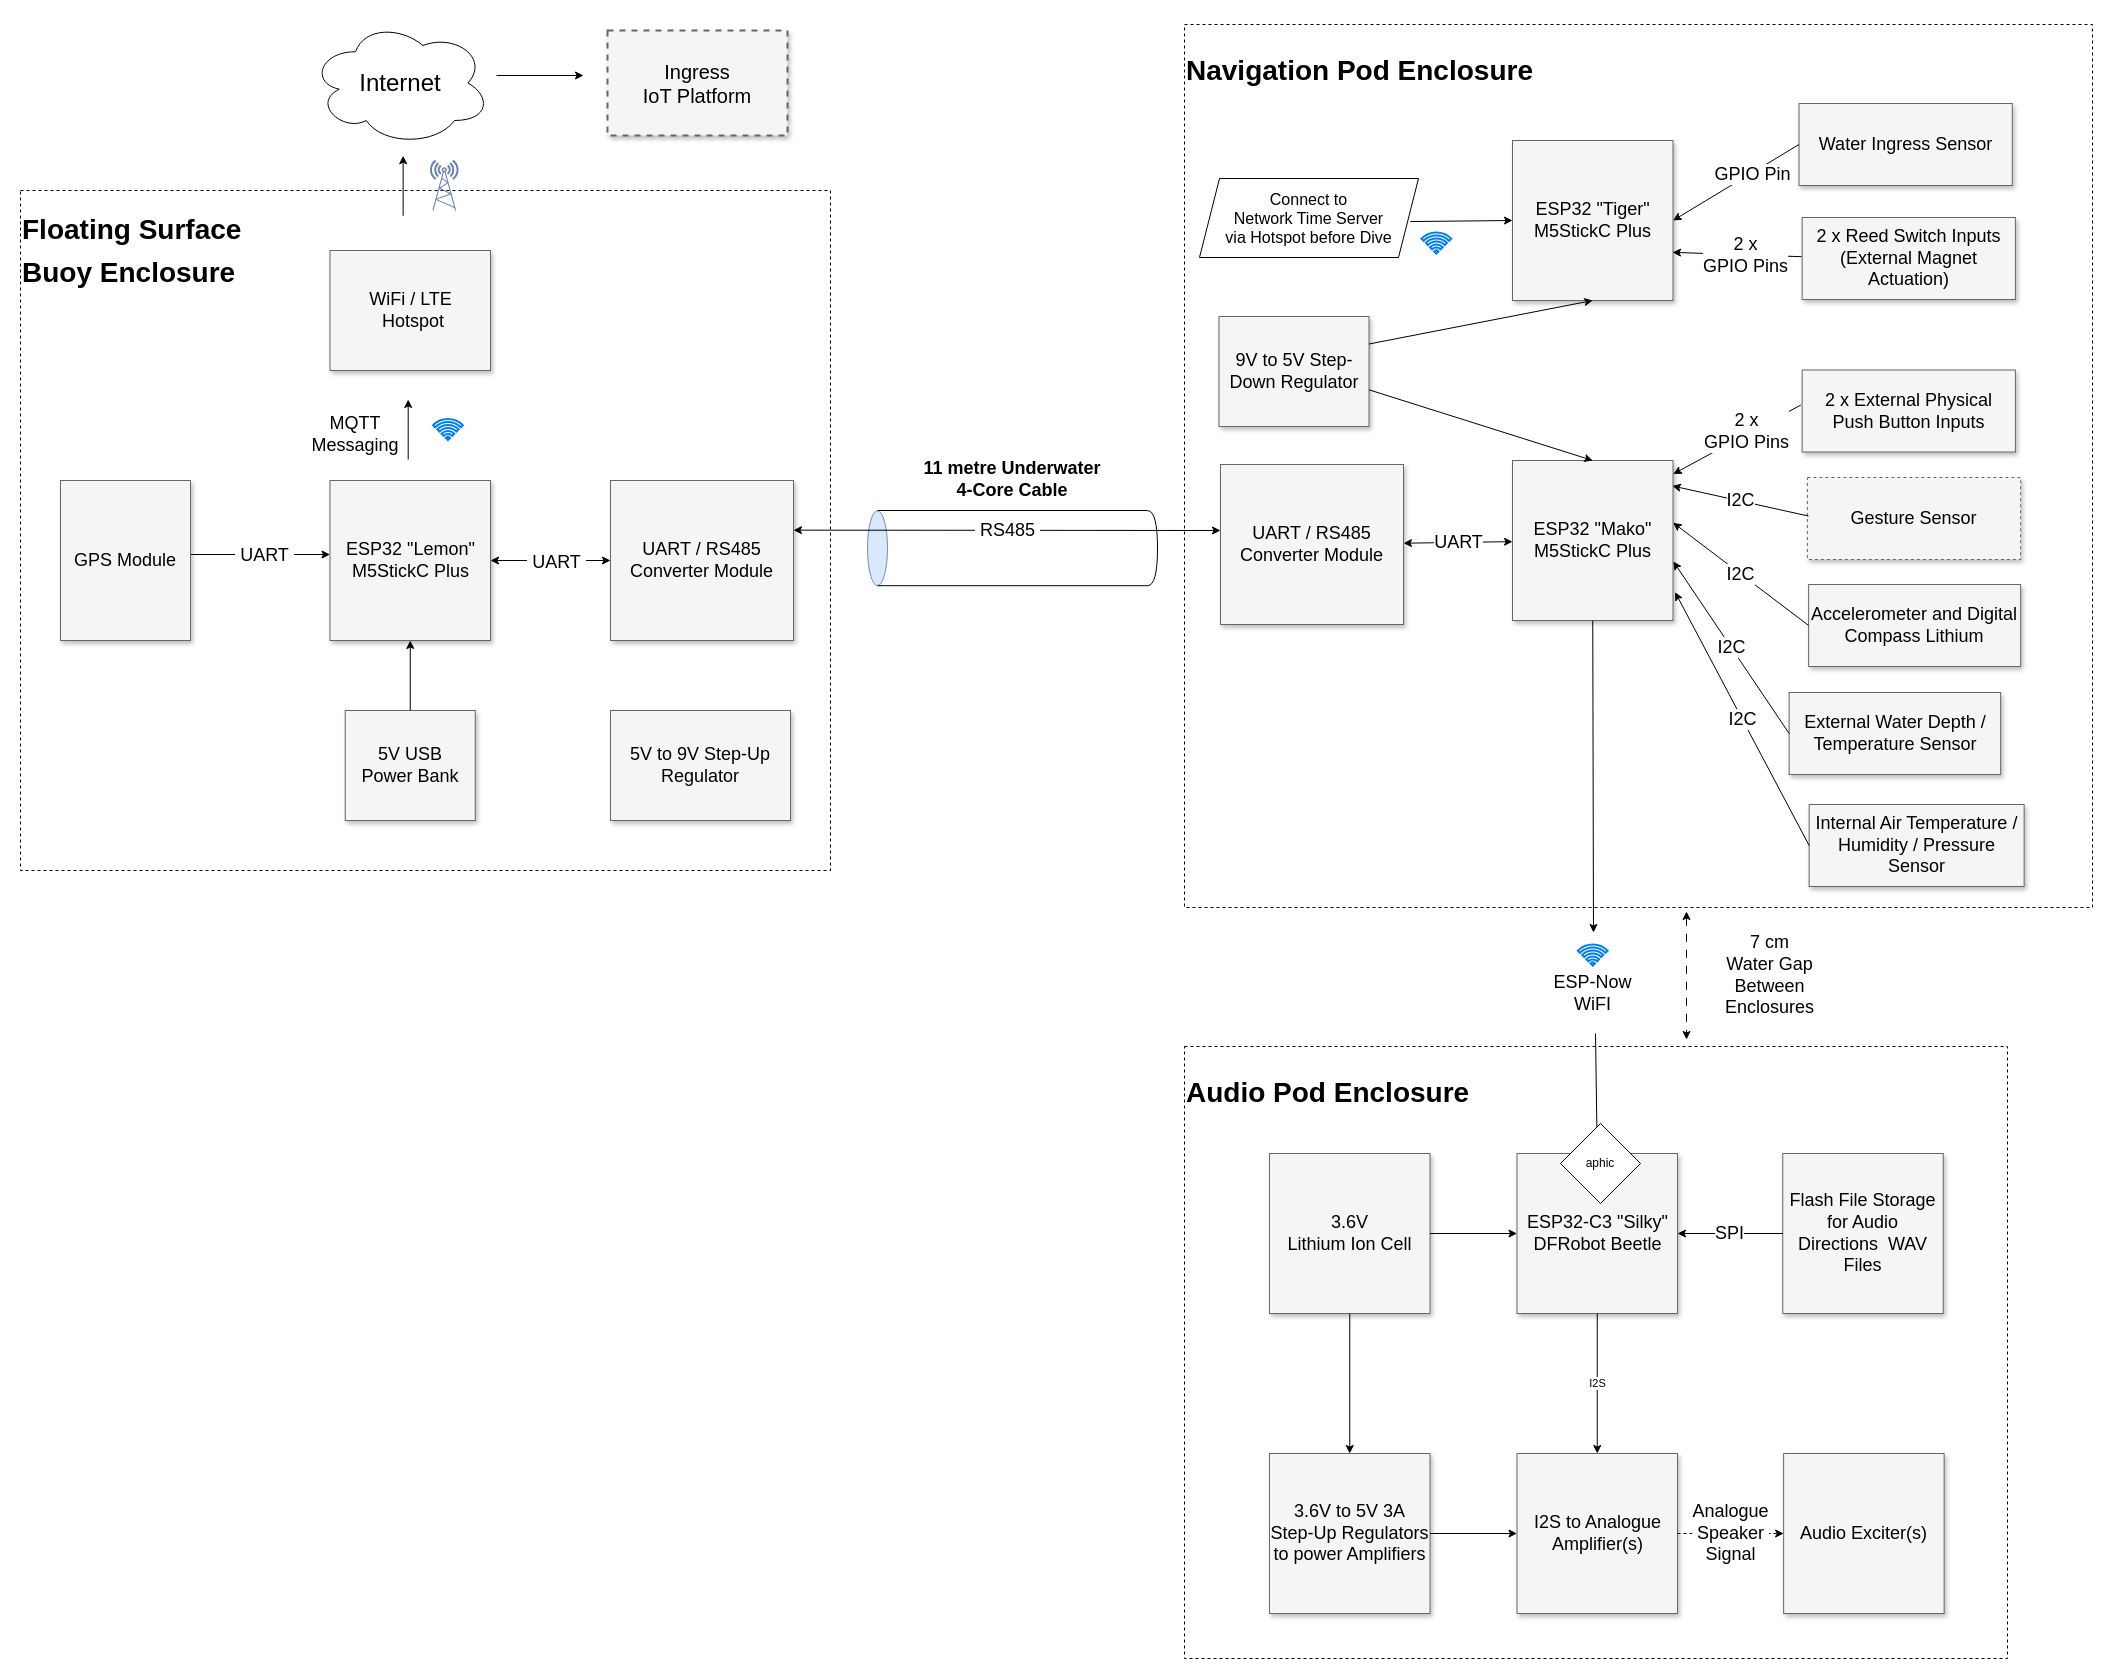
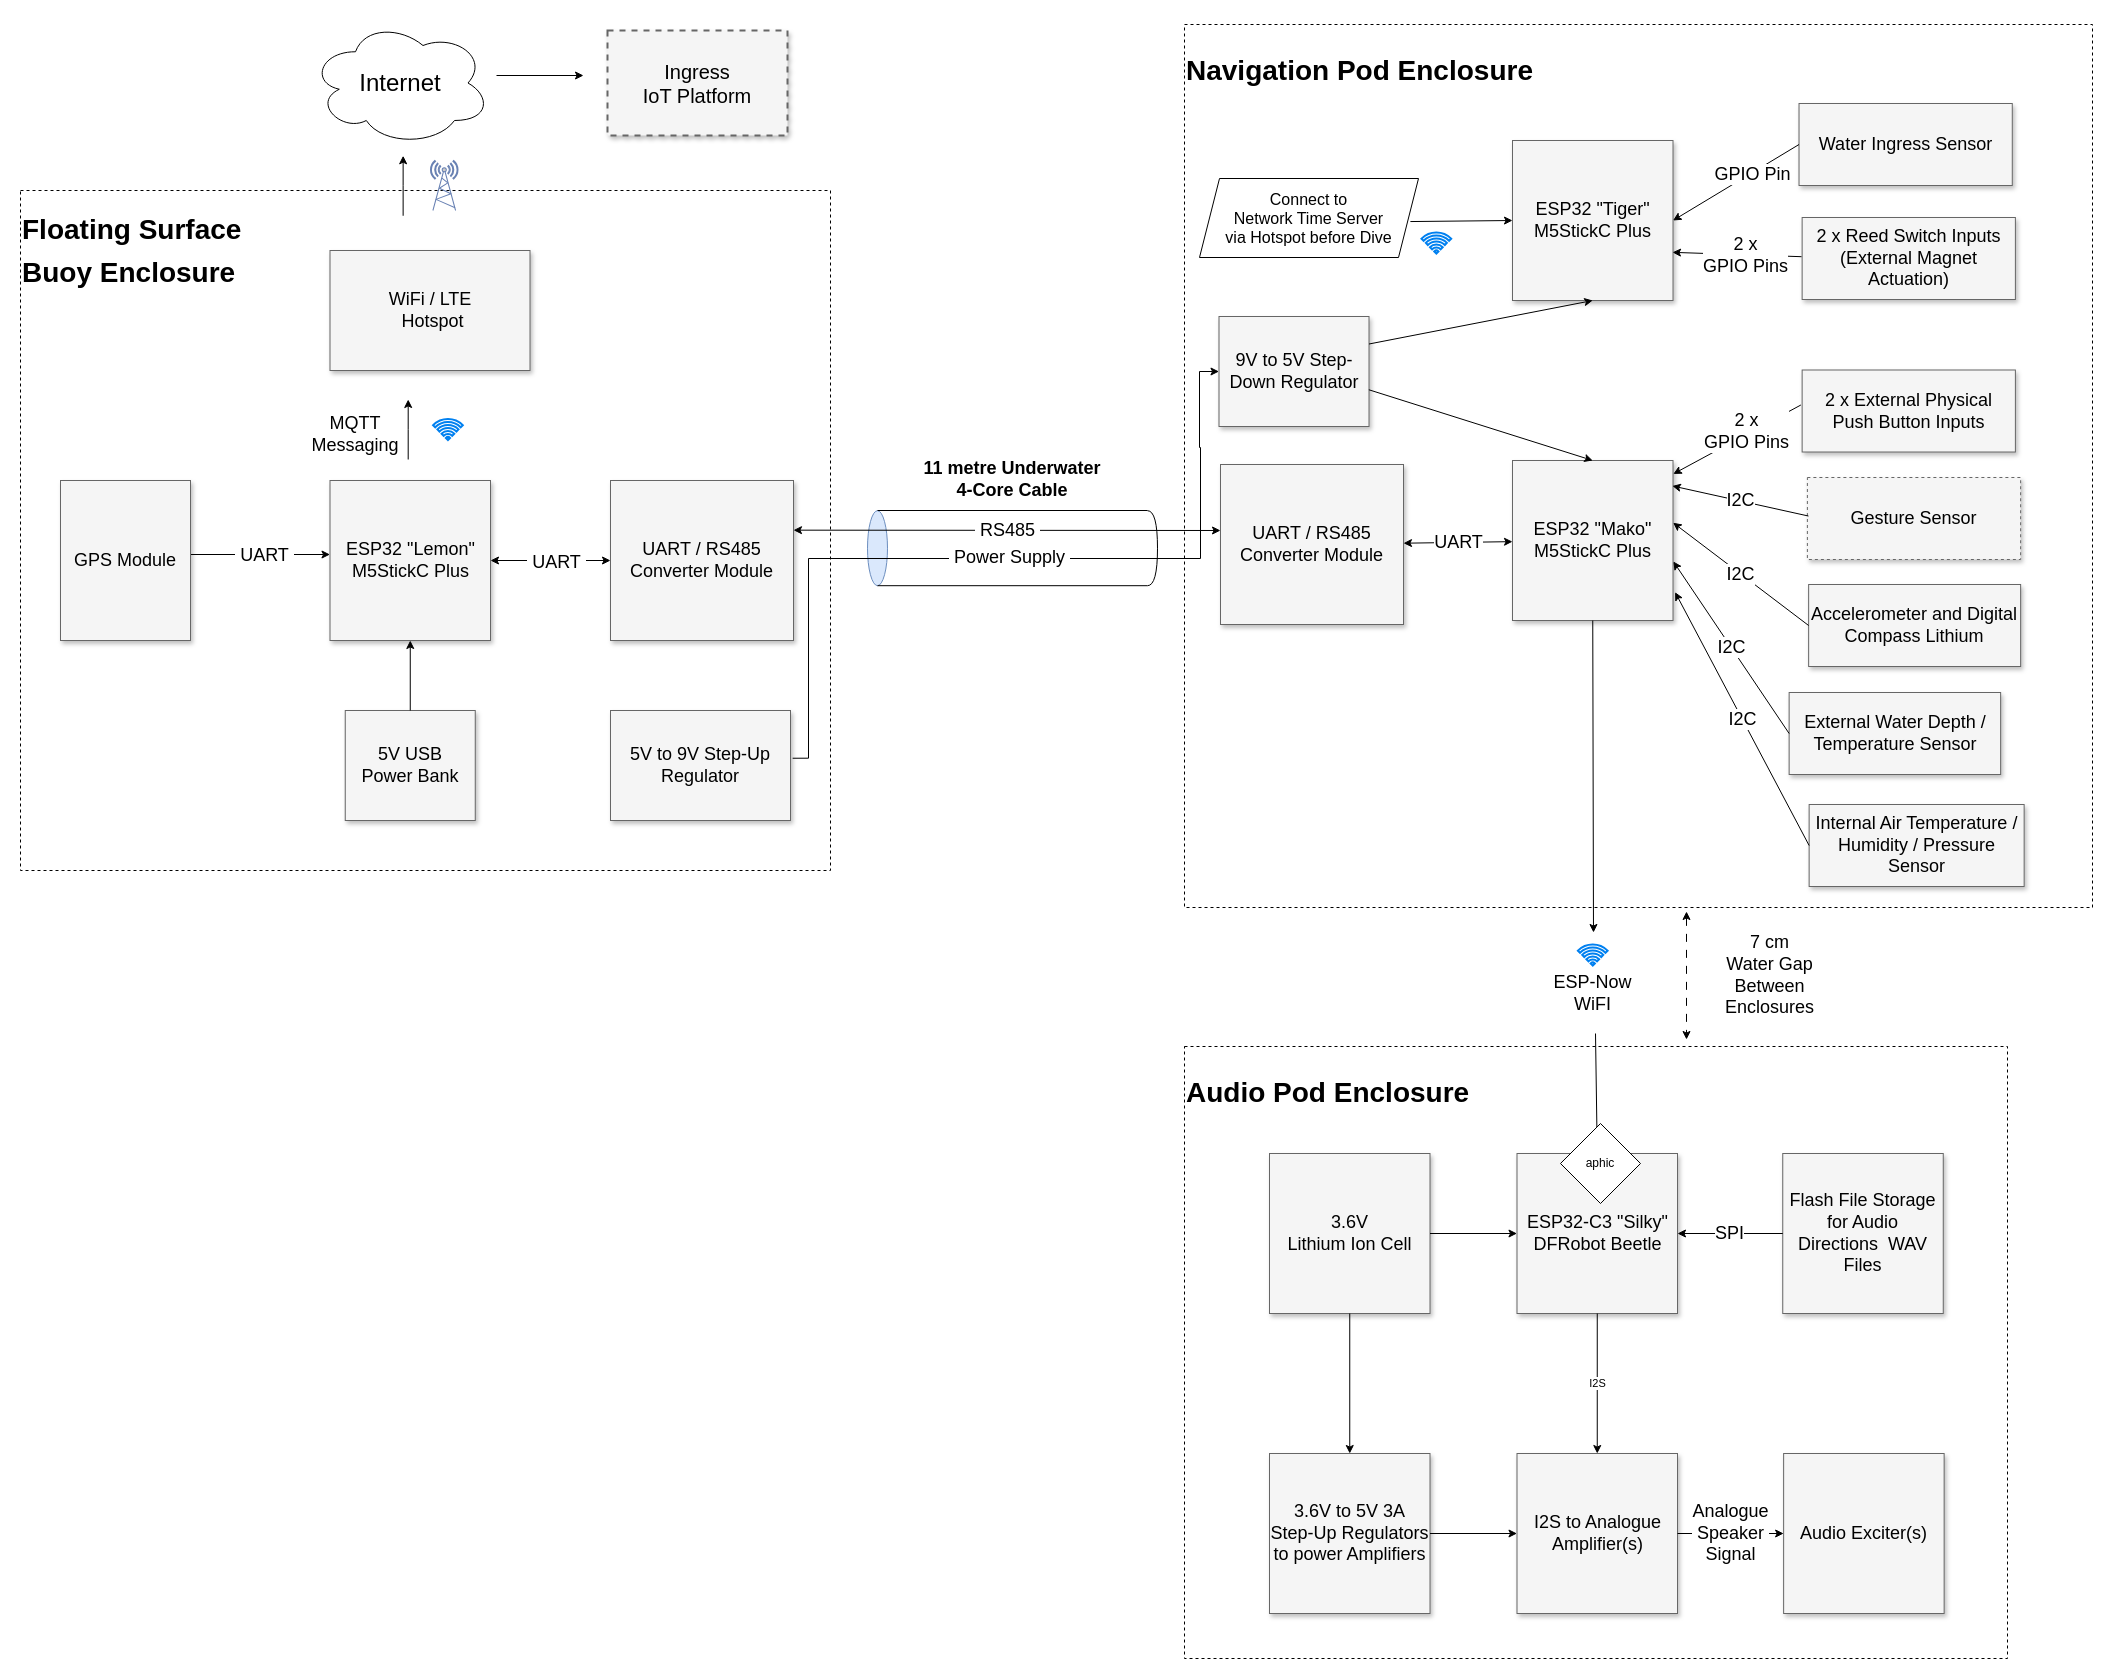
(410, 311) -> (430, 311)
none -> (998, 559)
(1685, 1534) -> (1685, 1534)
